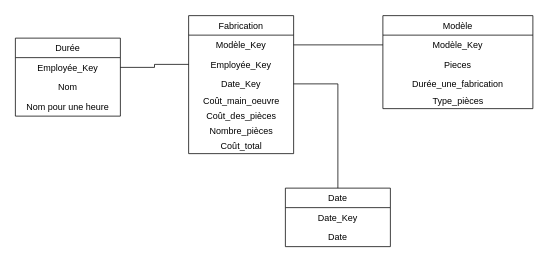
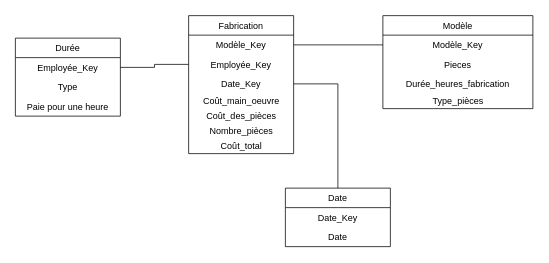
(458, 84) -> (458, 84)
(68, 87) -> (68, 87)
(68, 107) -> (68, 107)
